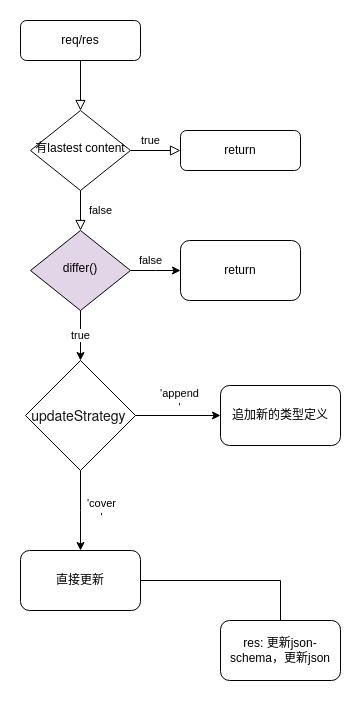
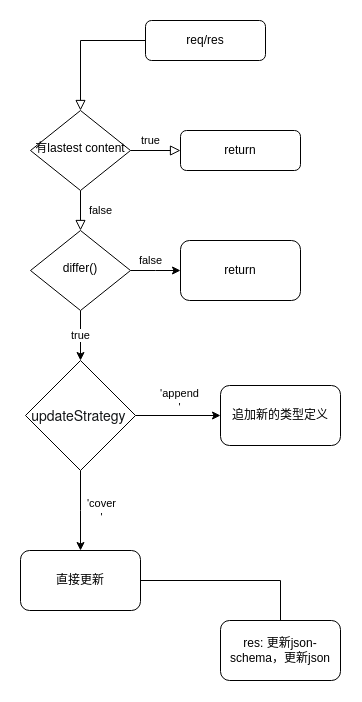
(81, 41) -> (206, 41)
(81, 271) -> (81, 271)
